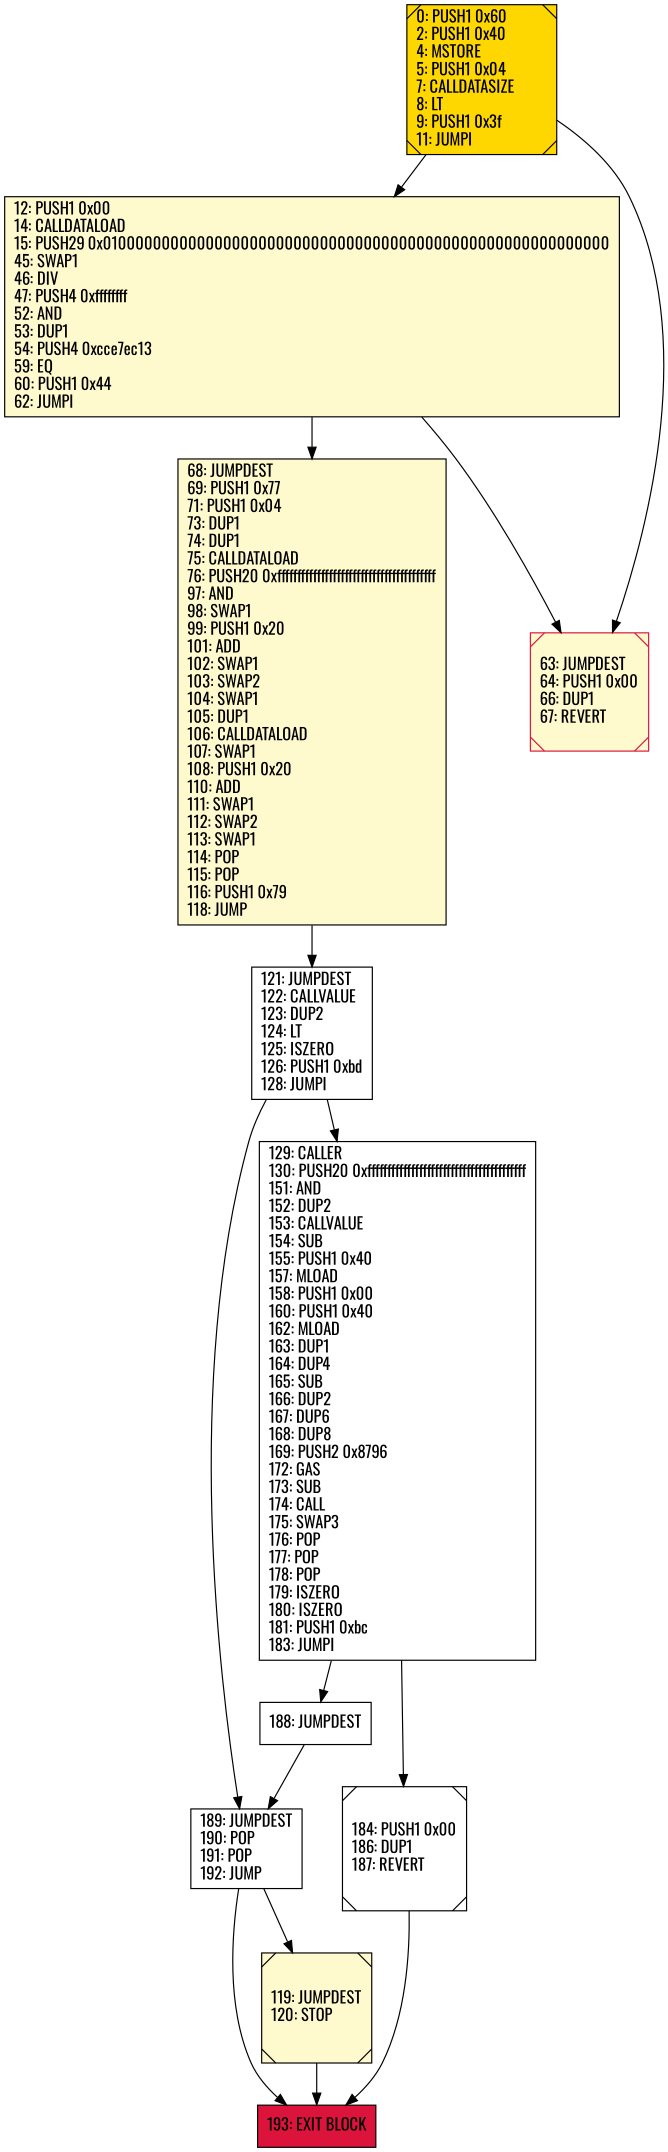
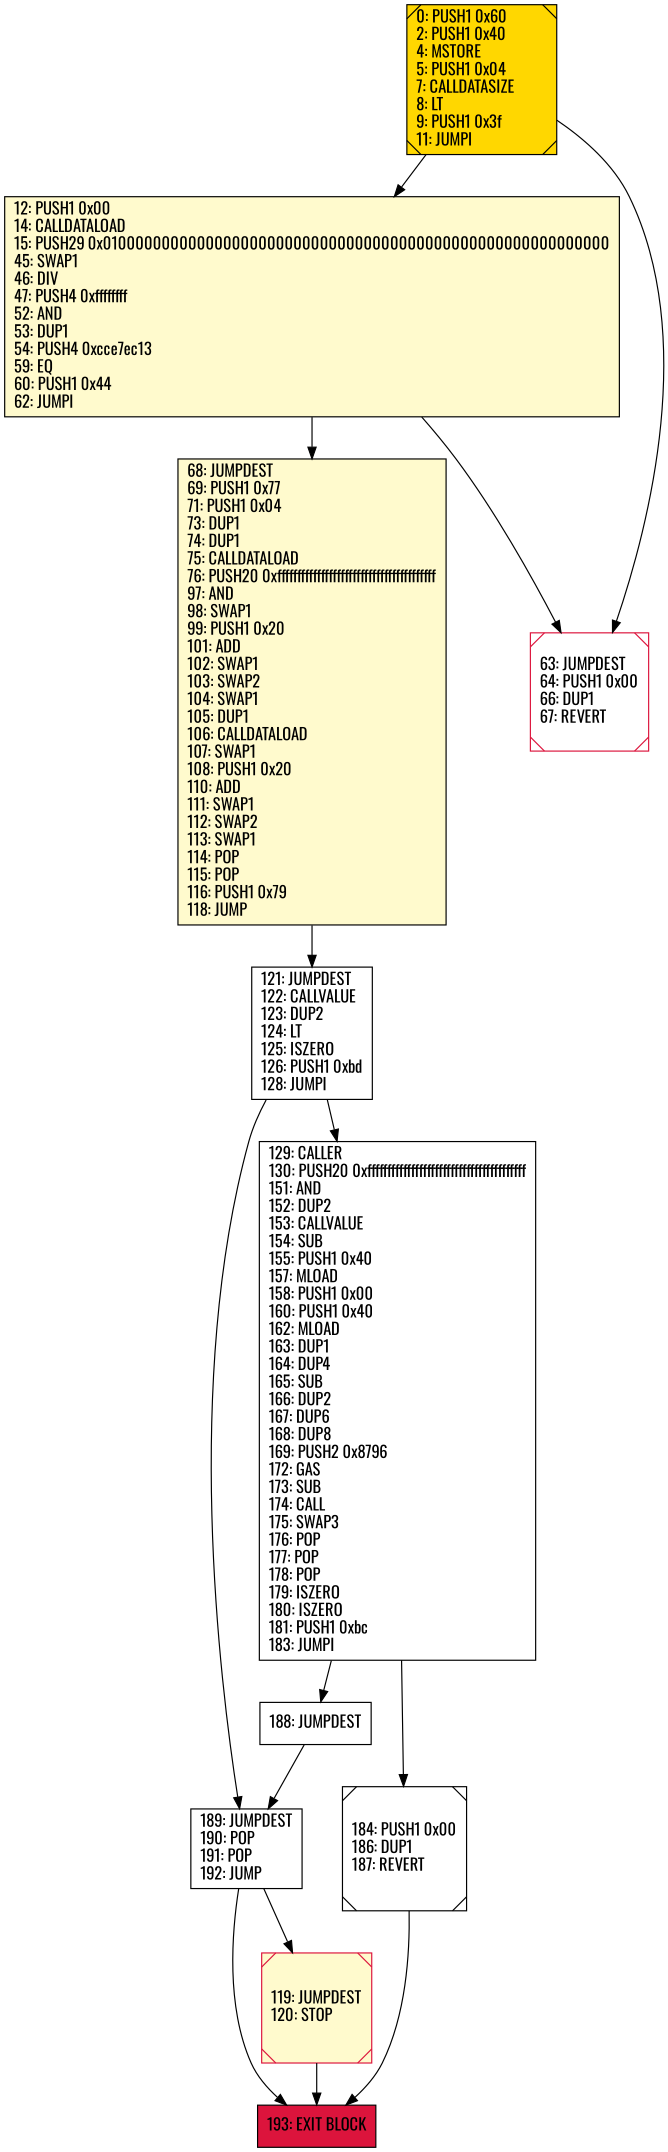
(590, 692) -> (590, 692)
(317, 2008) -> (317, 2008)
